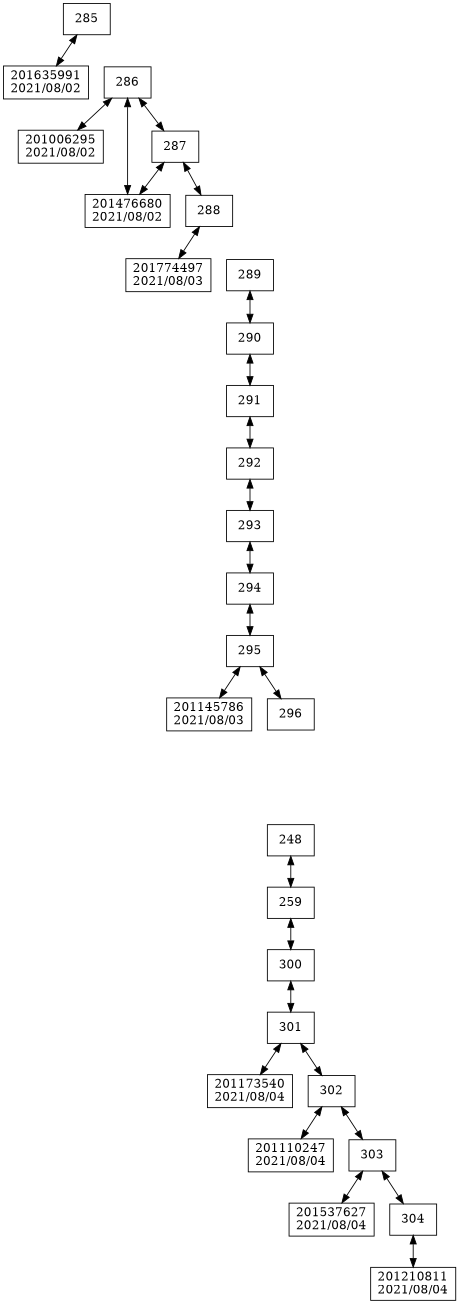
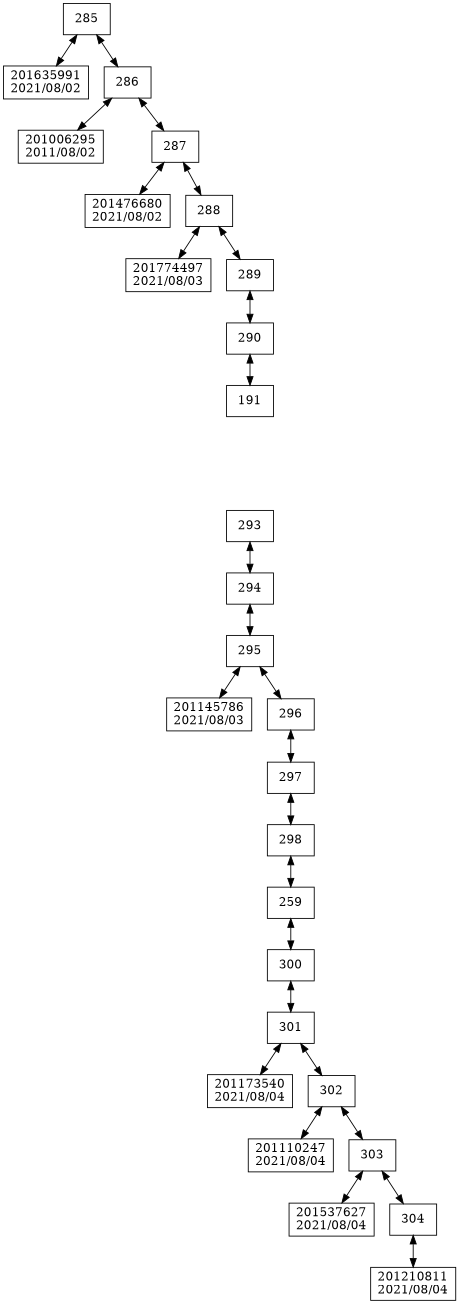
(128, 146) -> (107, 51)
(61, 147) -> (61, 147)
none -> (229, 243)
(250, 401) -> (250, 401)
(250, 464) -> none
none -> (291, 778)
(291, 840) -> (291, 840)
